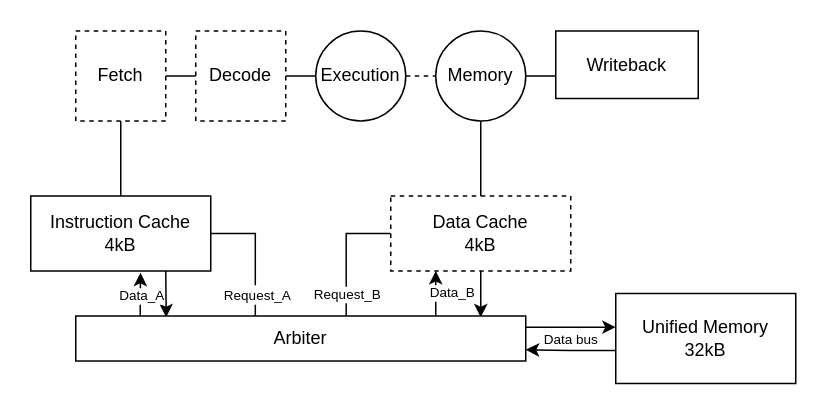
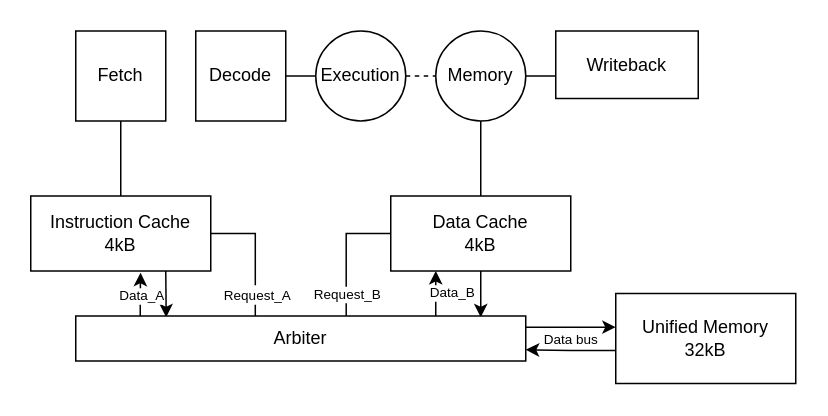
(121, 76) -> (121, 76)
(181, 76) -> none
(241, 76) -> (241, 76)
(481, 233) -> (481, 233)
